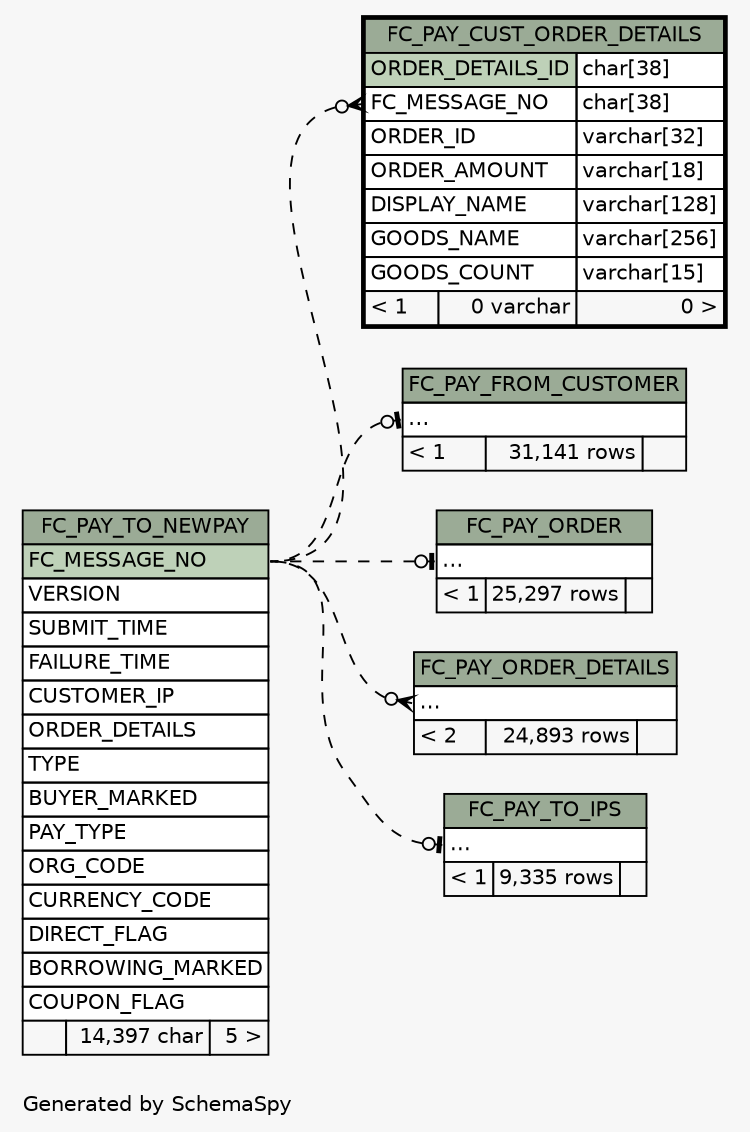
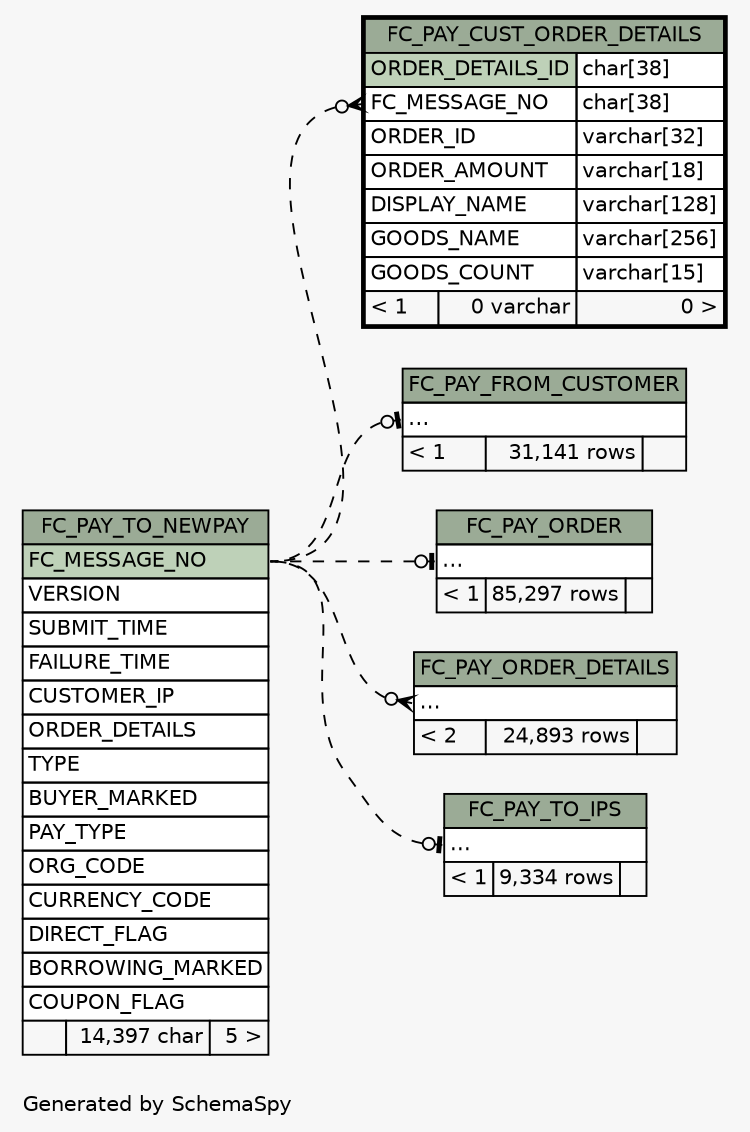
(556, 594) -> (556, 594)
(557, 878) -> (557, 878)
